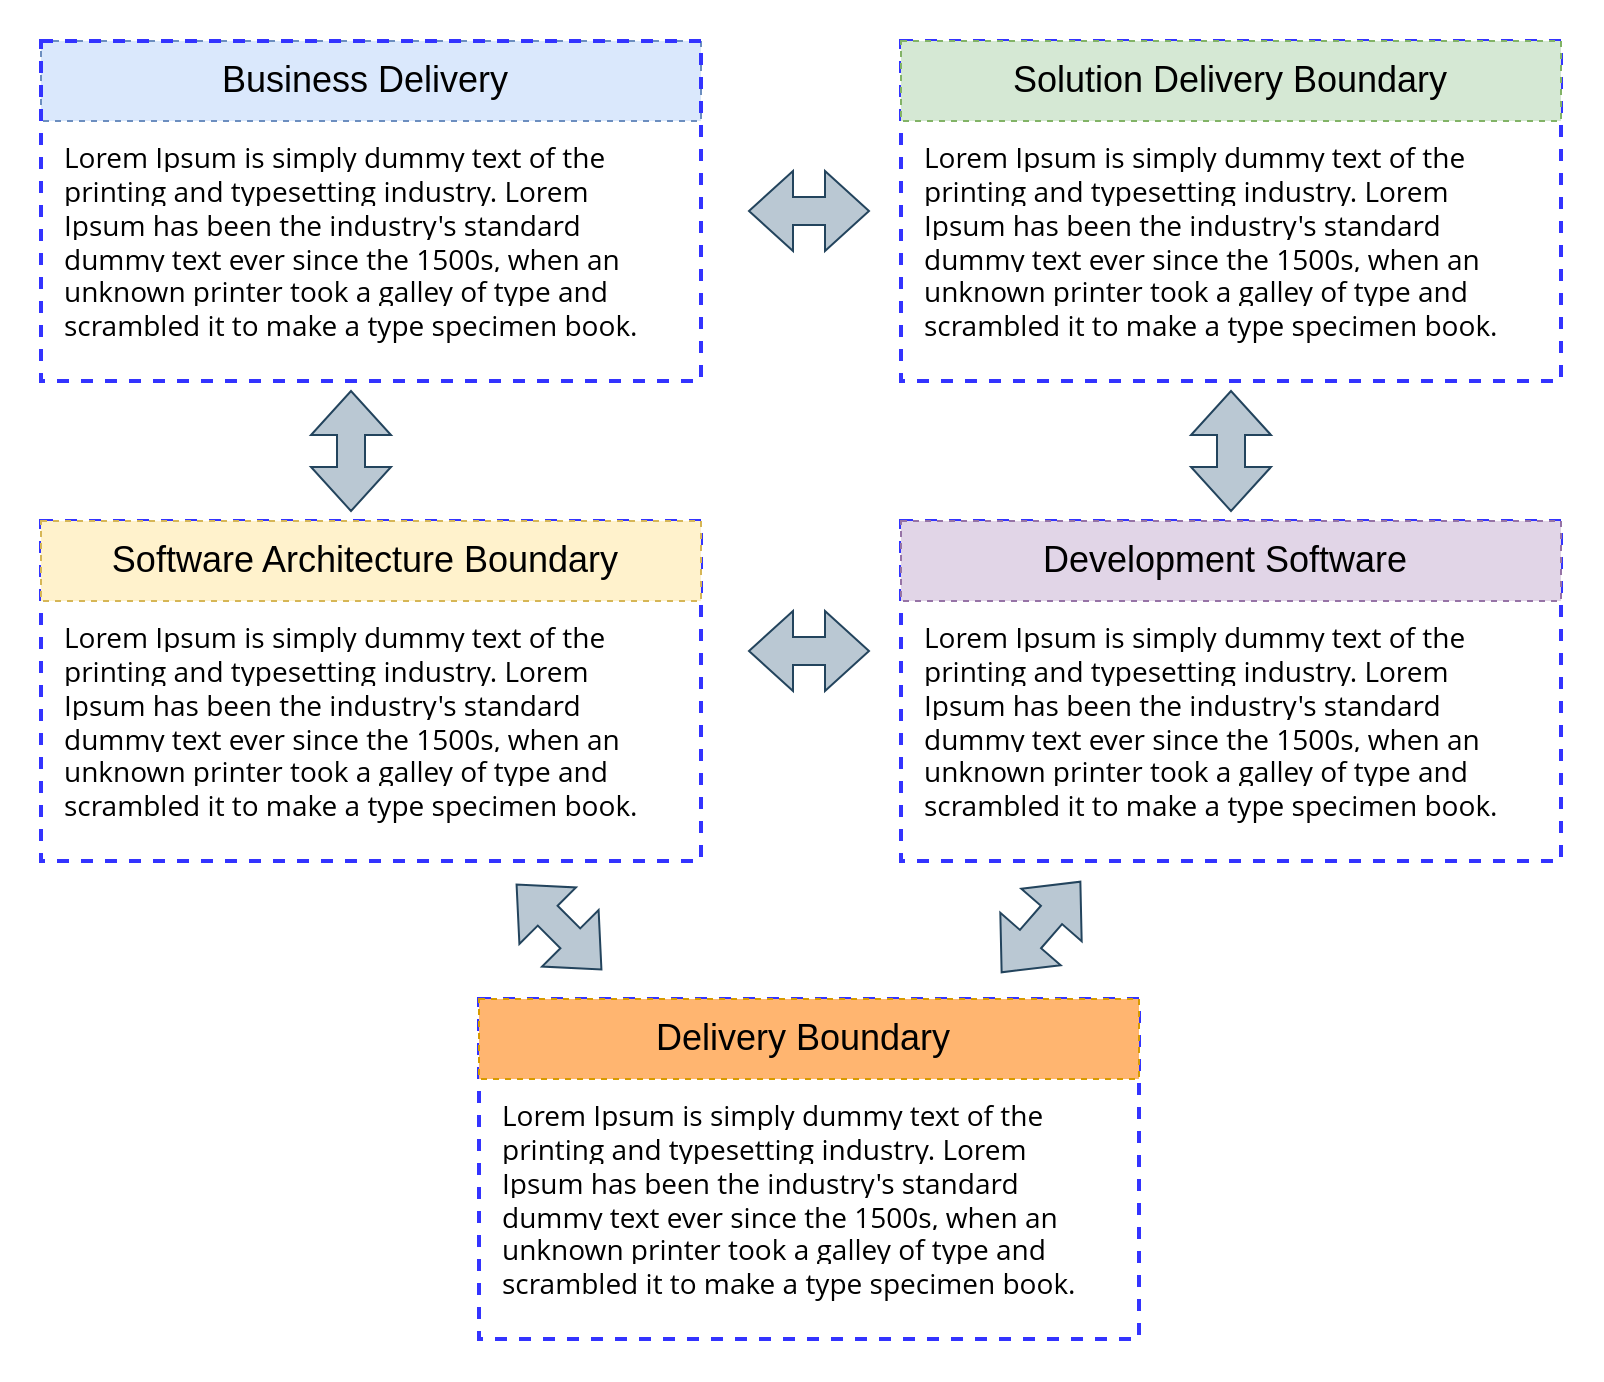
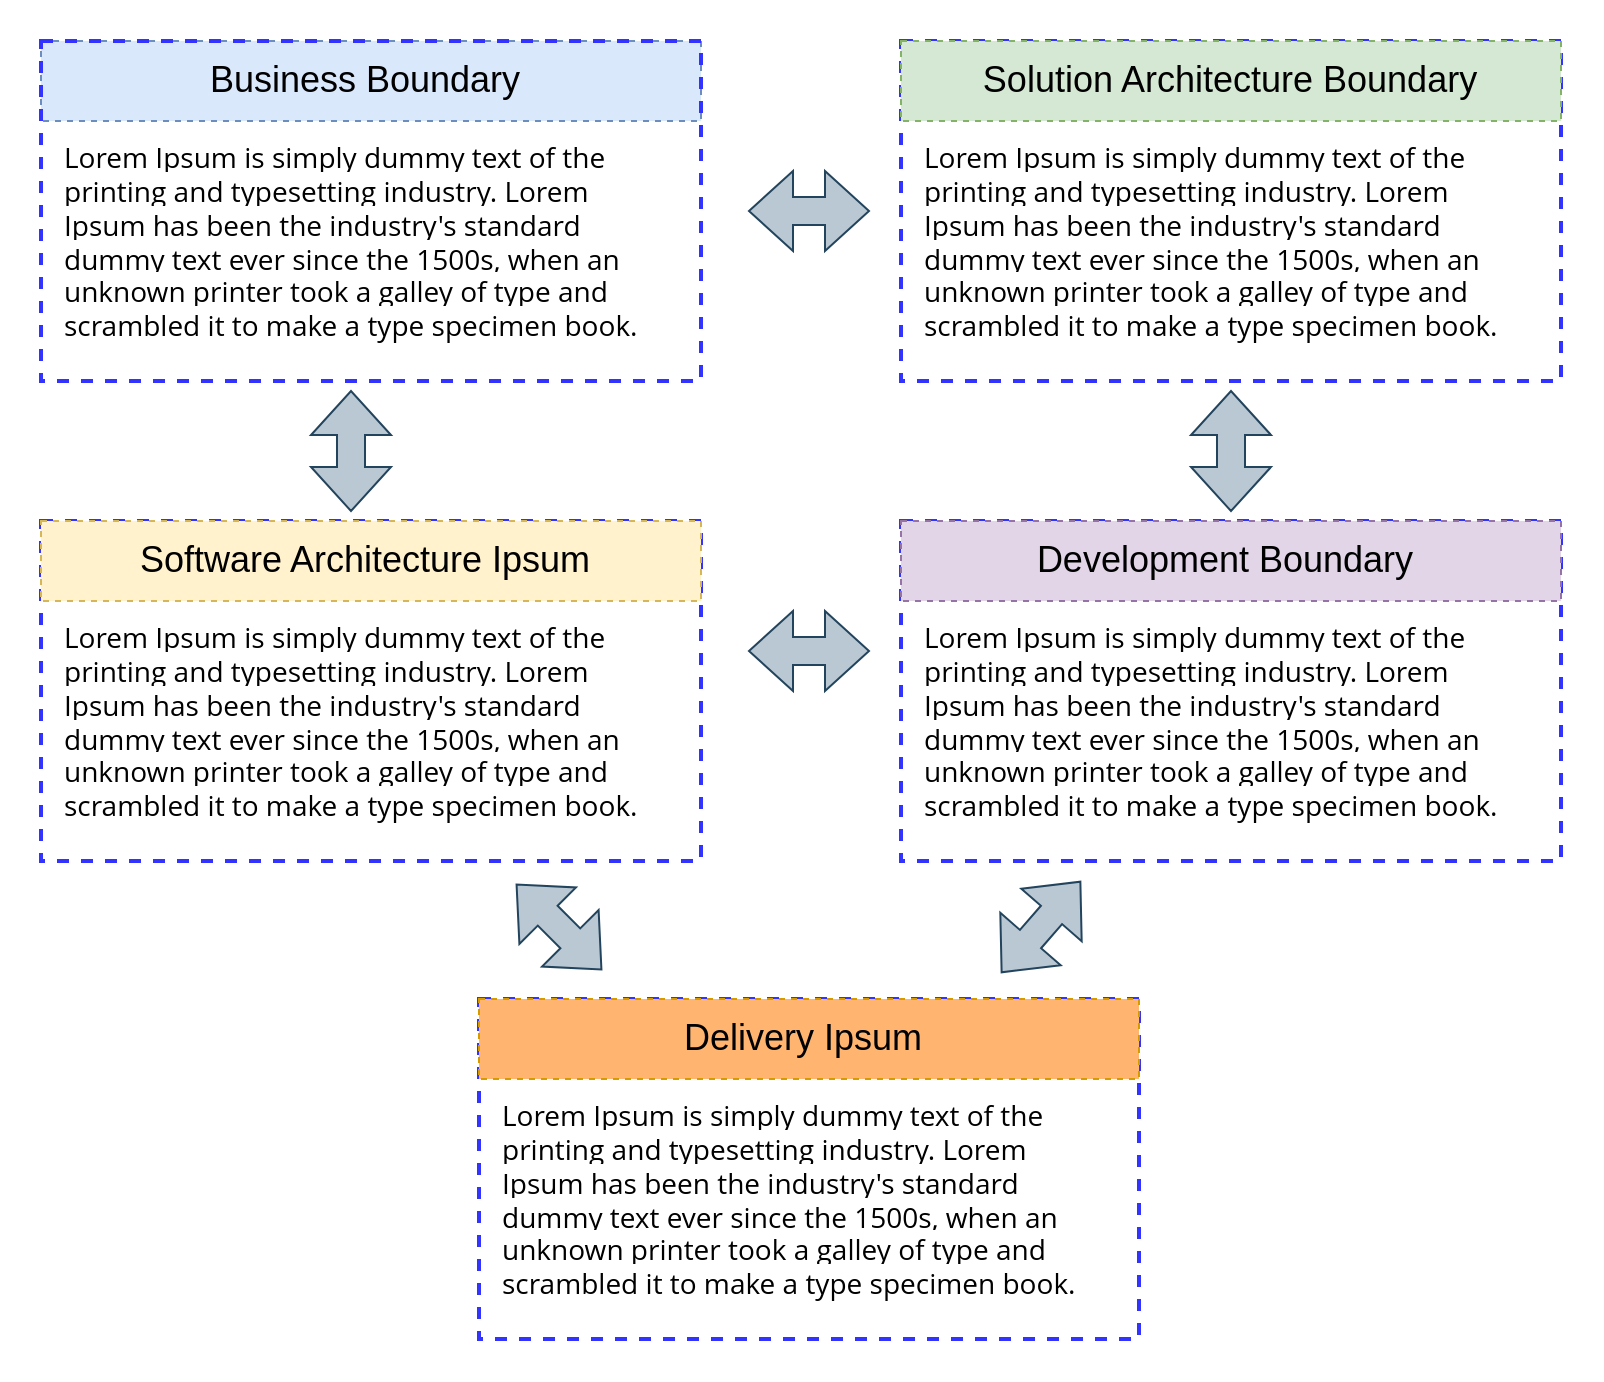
(371, 81) -> (371, 81)
(1231, 81) -> (1231, 81)
(371, 561) -> (371, 561)
(1231, 561) -> (1231, 561)
(809, 1039) -> (809, 1039)
